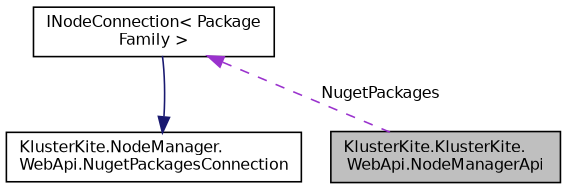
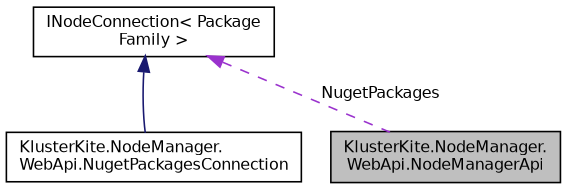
(165, 86) -> (143, 103)
(446, 157) -> (446, 157)
